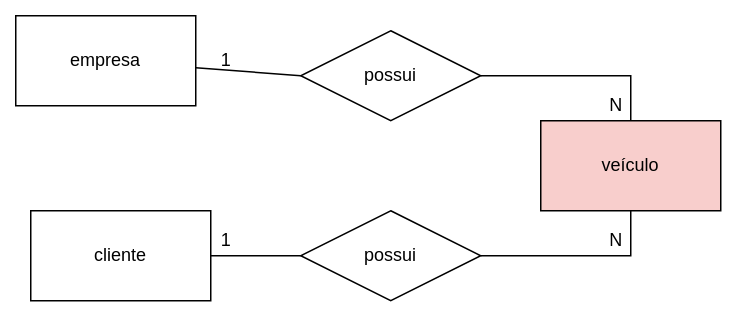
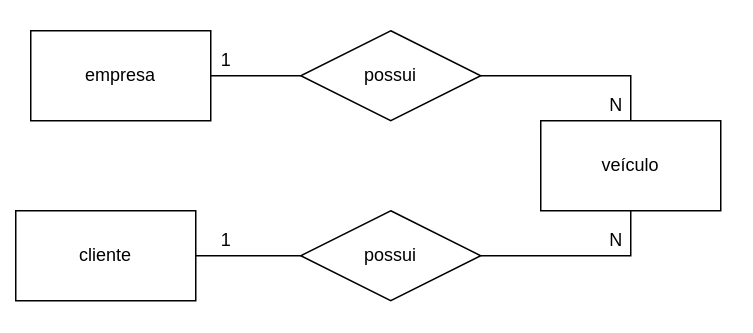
(106, 61) -> (121, 76)
(631, 166) -> (631, 166)
(121, 256) -> (106, 256)
